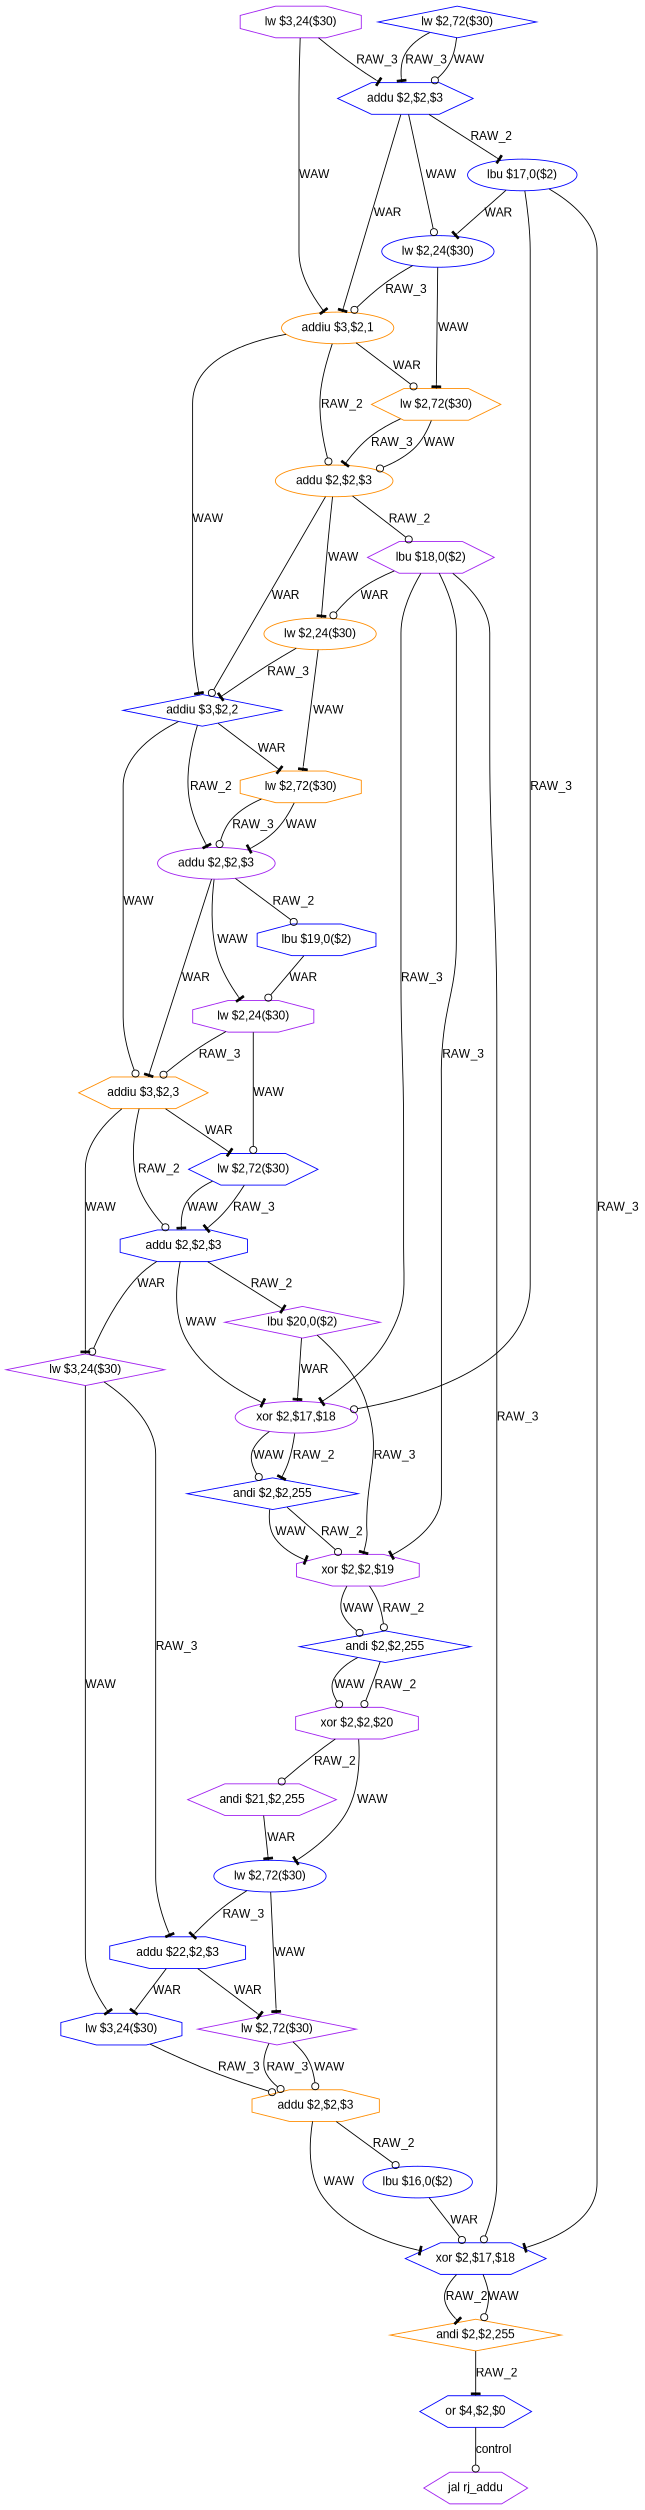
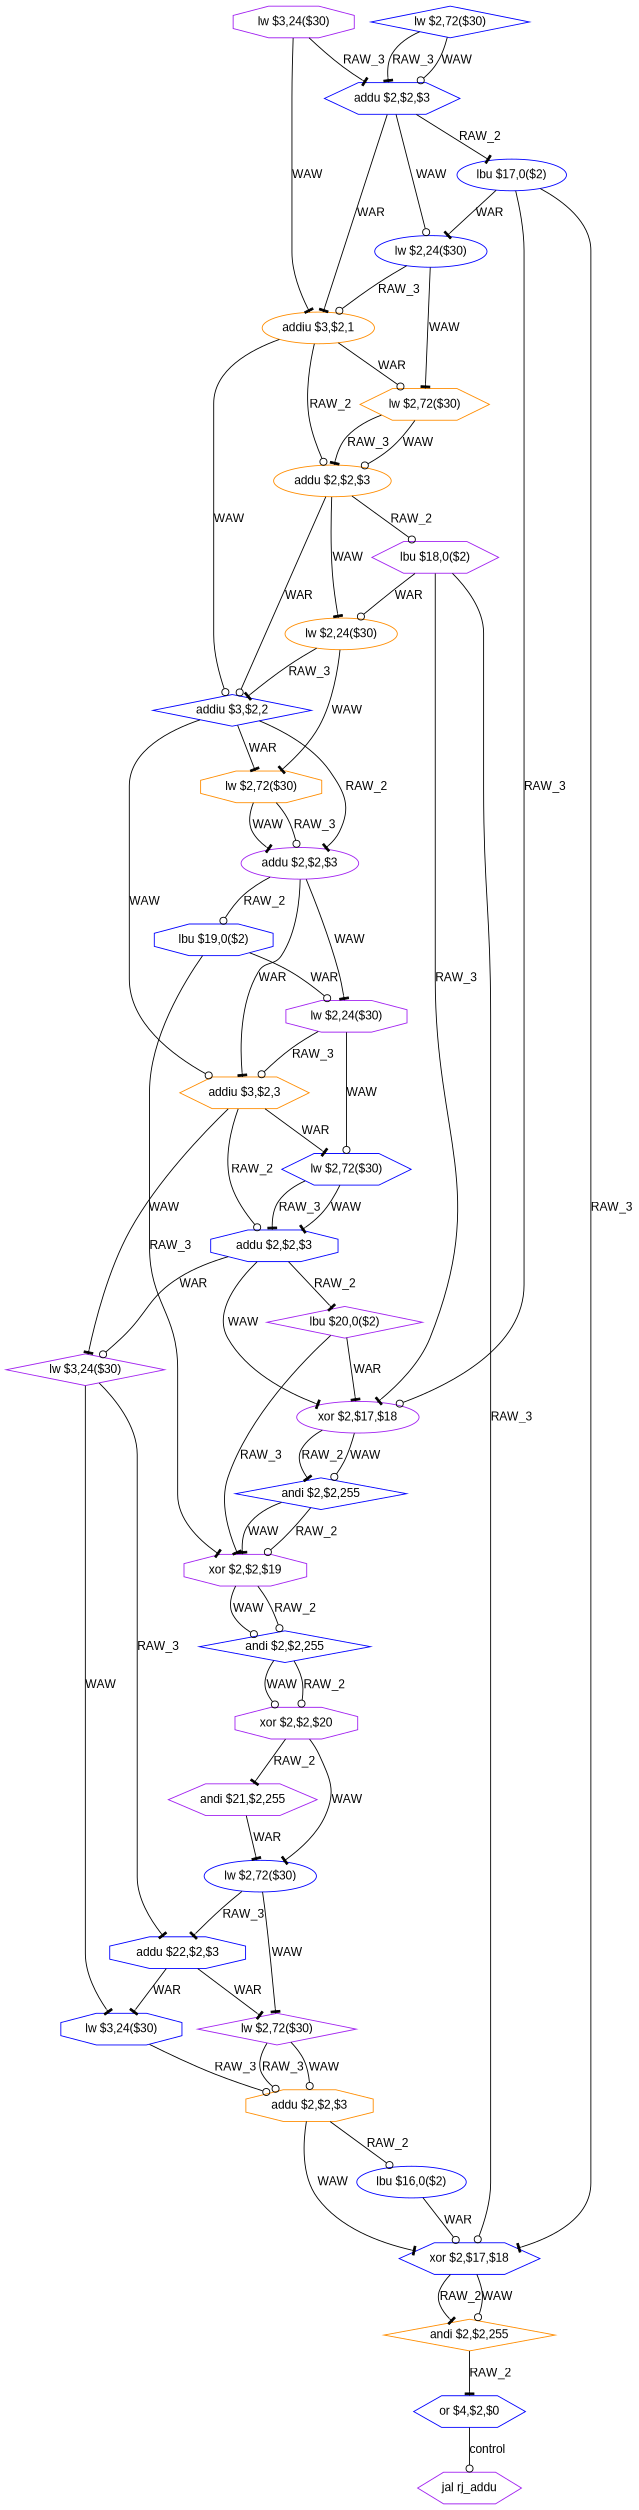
(193, 484) -> (214, 498)
(441, 1072) -> (150, 1257)
(309, 1758) -> (271, 1760)
